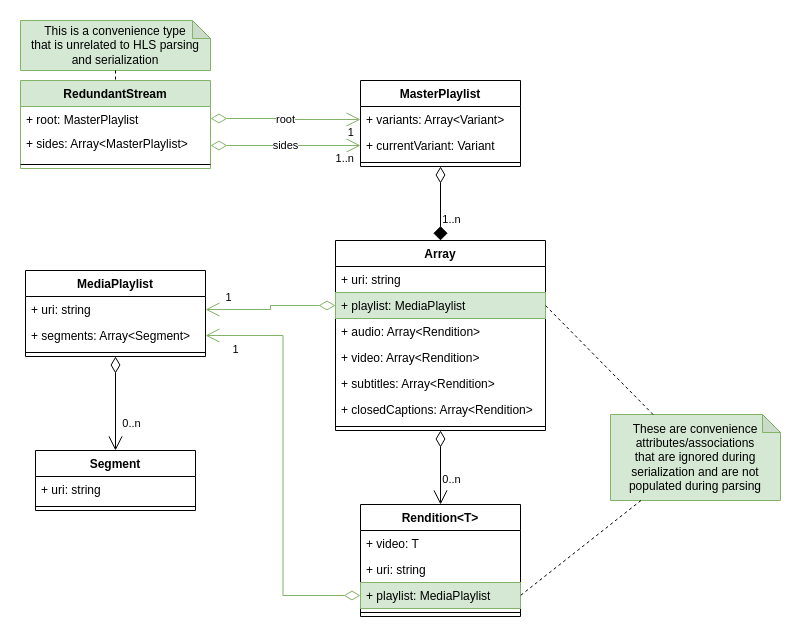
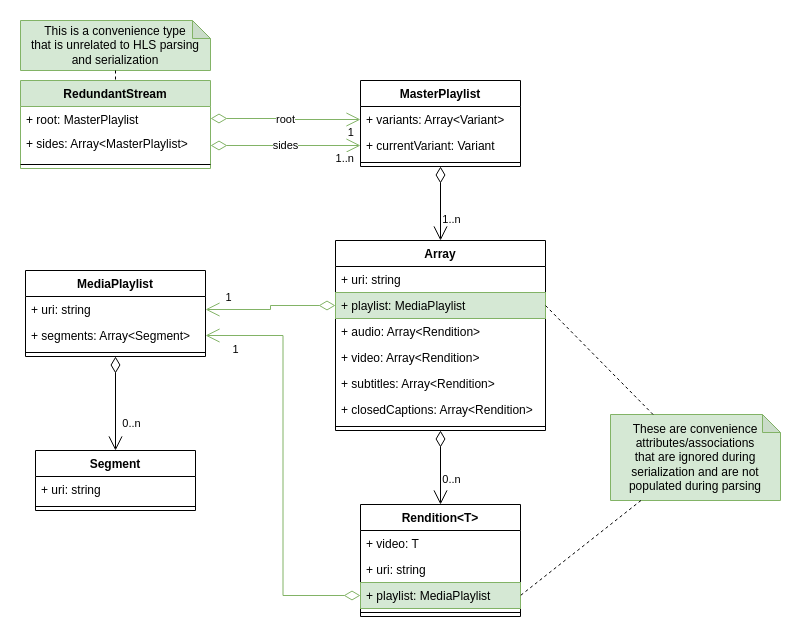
(441, 226) -> (441, 231)
